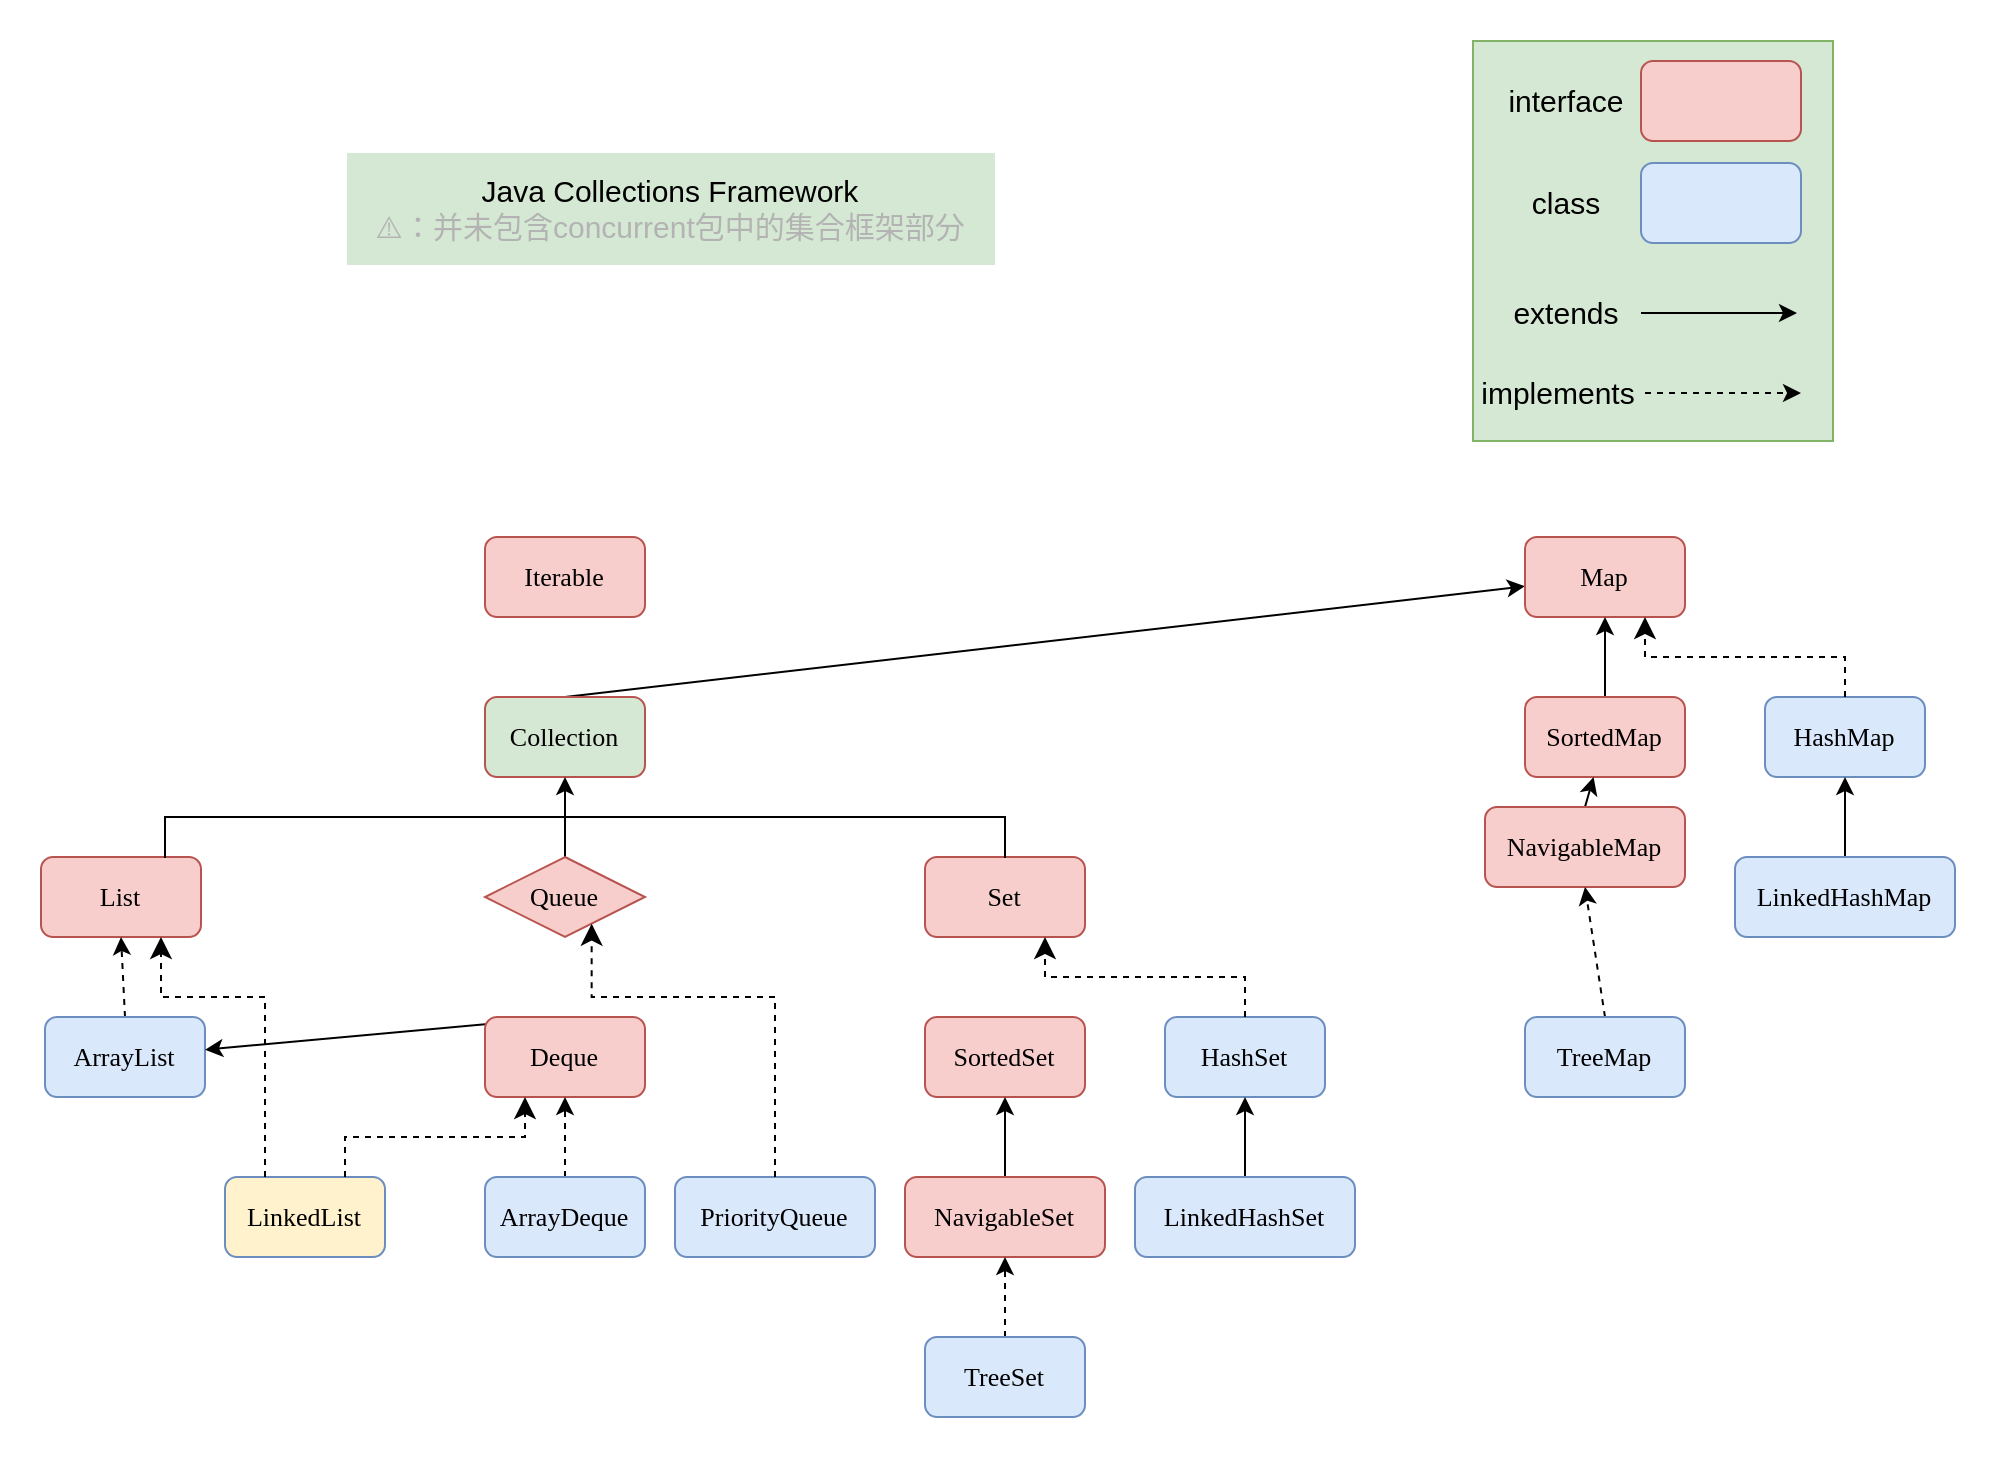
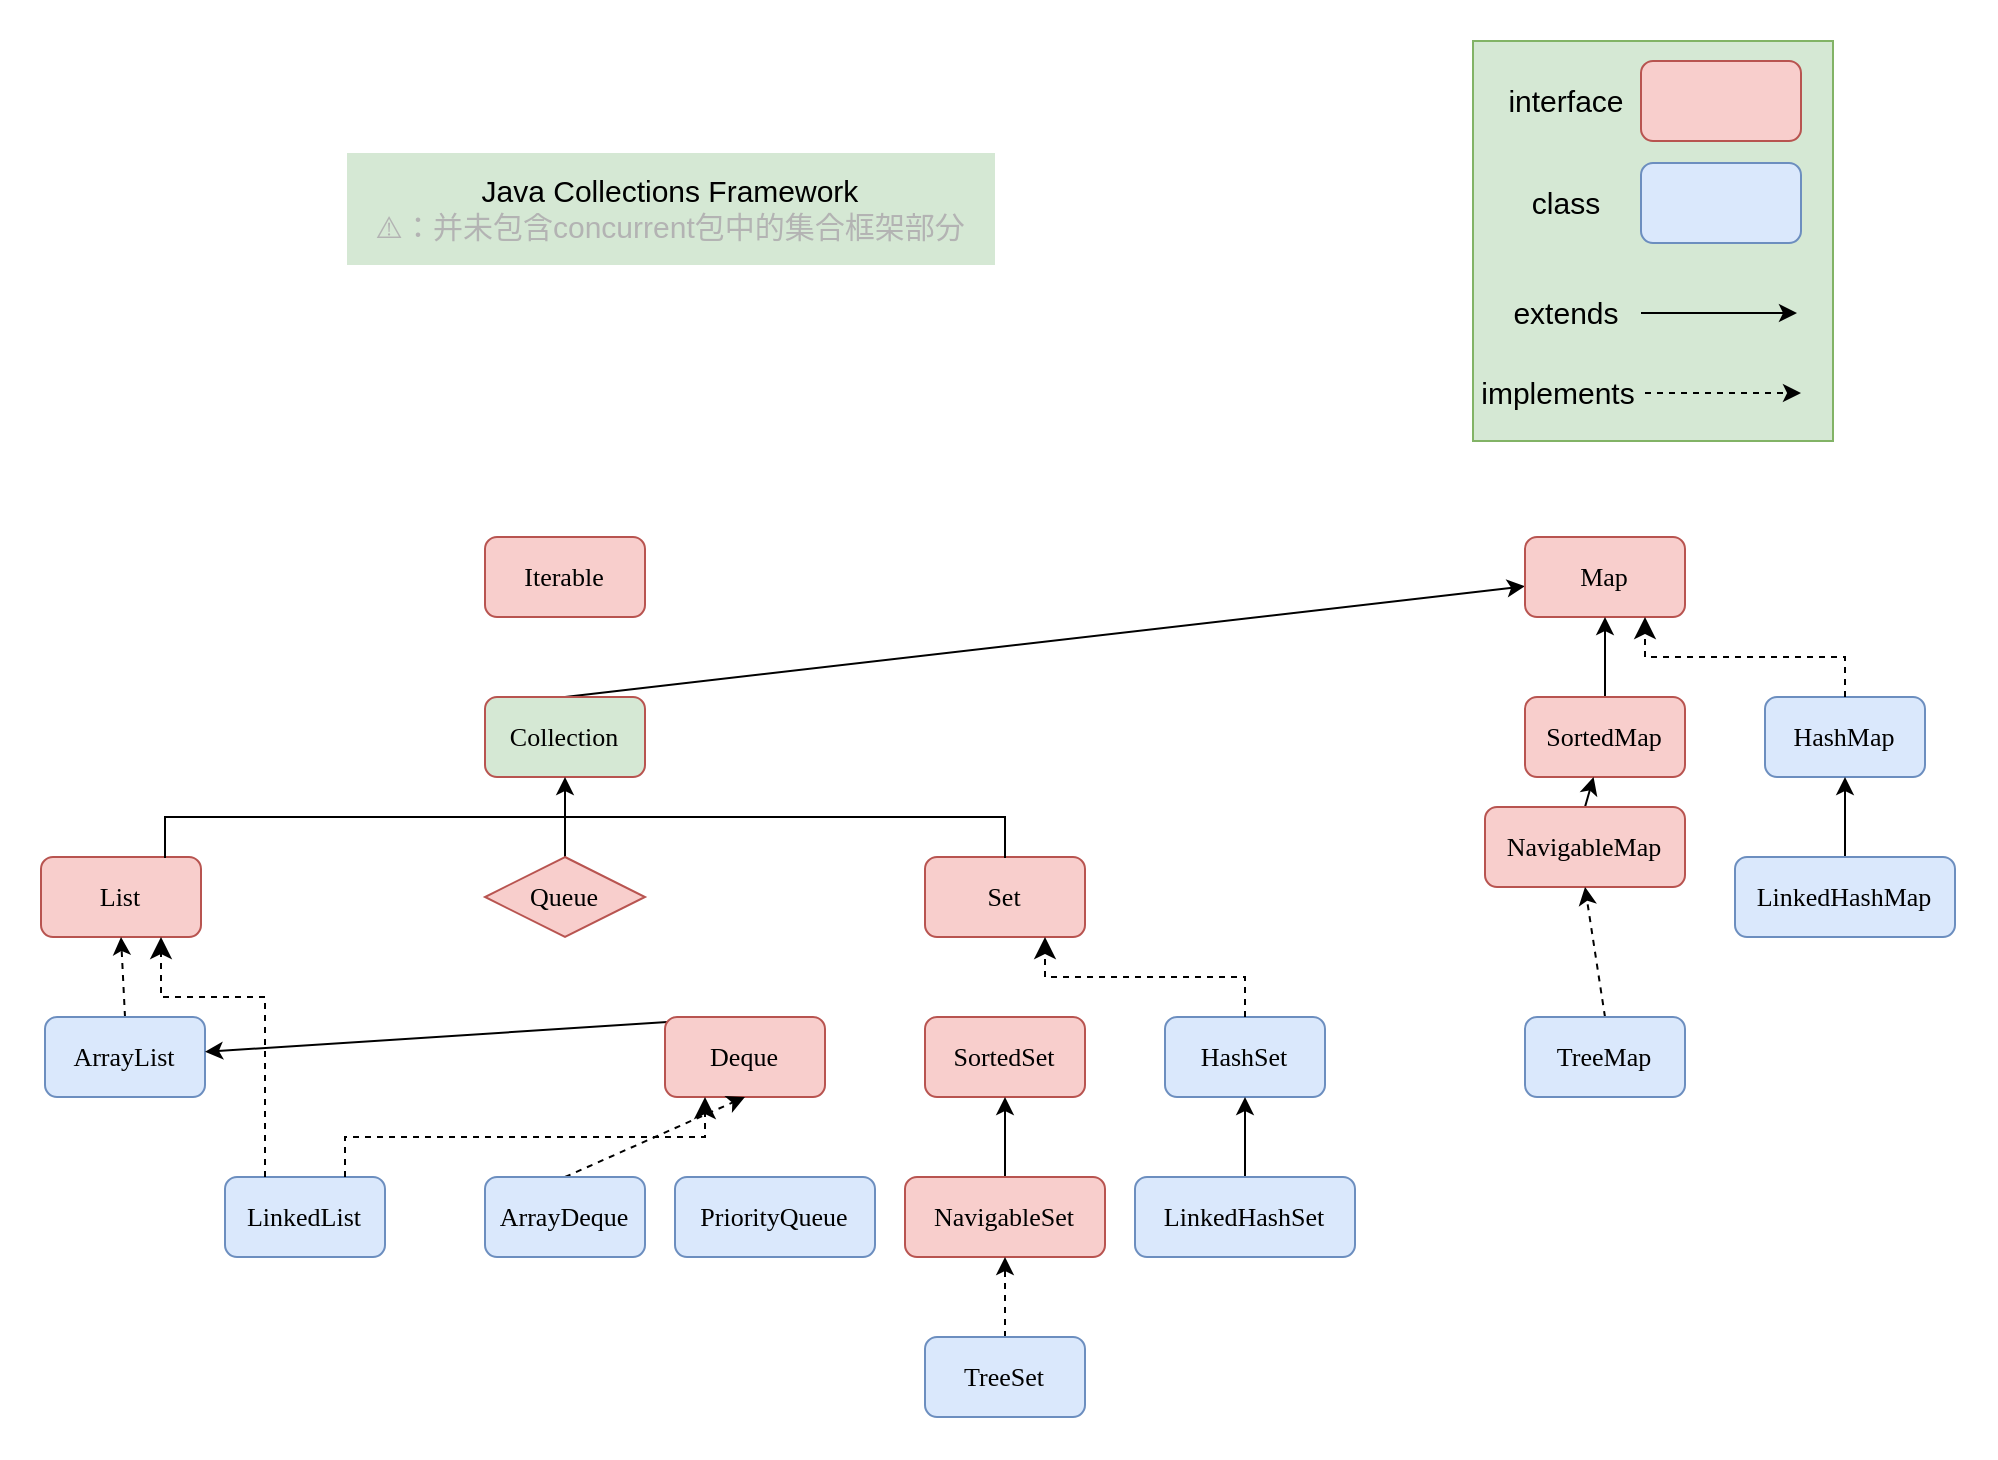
(745, 997) -> none
(565, 1057) -> (745, 1057)
(305, 1217) -> (305, 1217)
